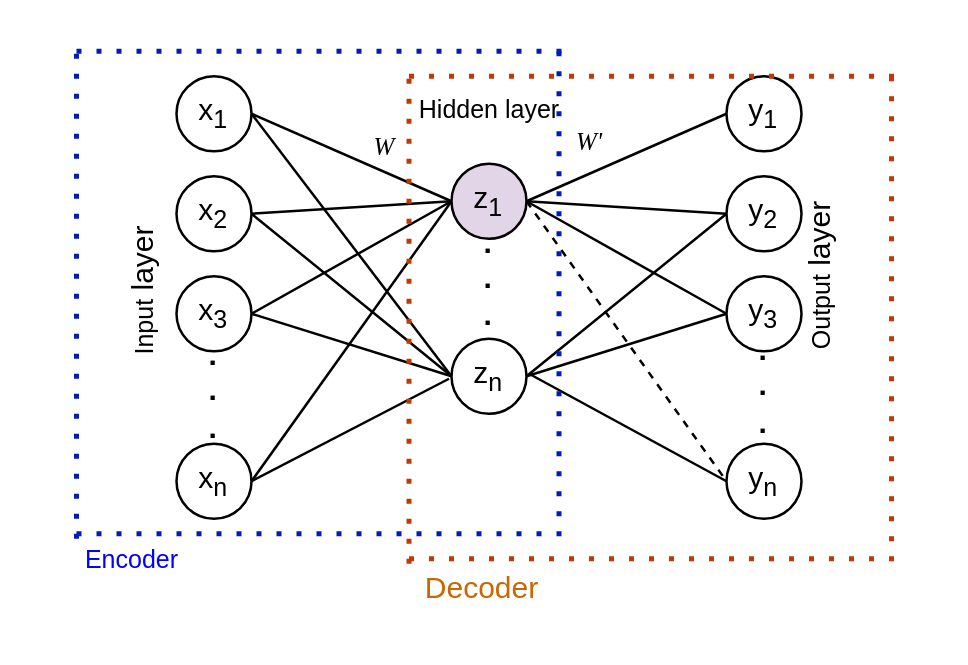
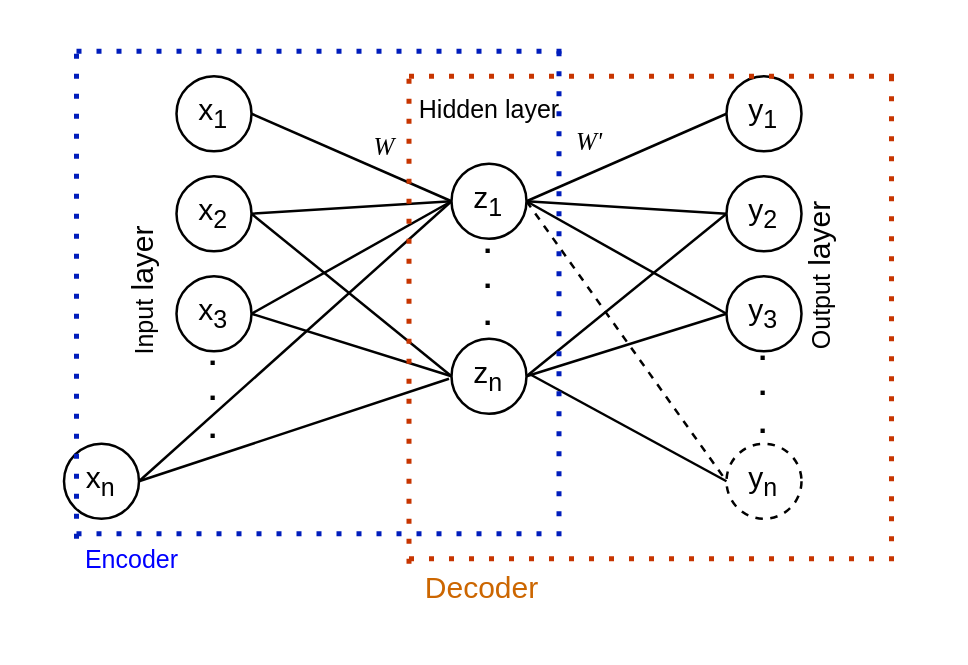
(288, 162) -> none
(489, 201) -> (489, 201)
(214, 481) -> (101, 481)
(764, 481) -> (764, 481)
